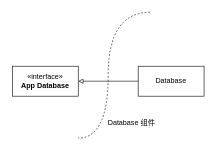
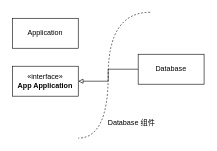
none -> (45, 33)
(45, 81) -> (45, 81)
(171, 81) -> (171, 69)
